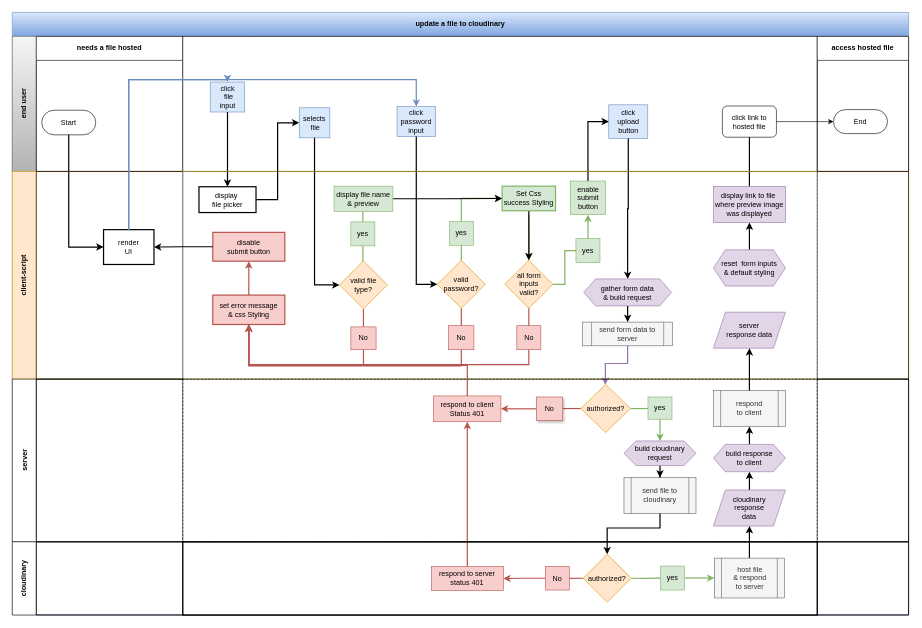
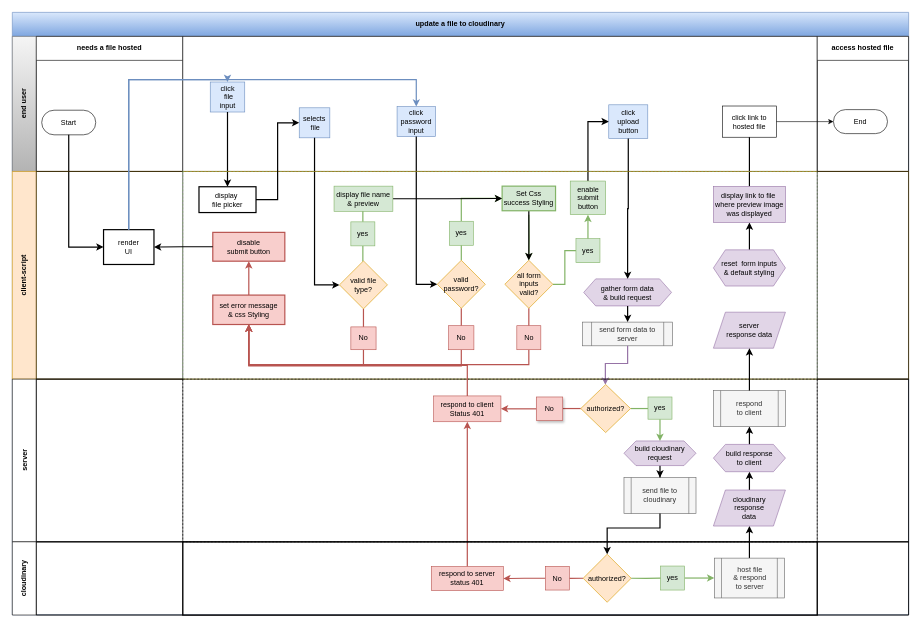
(749, 122) -> (749, 122)
